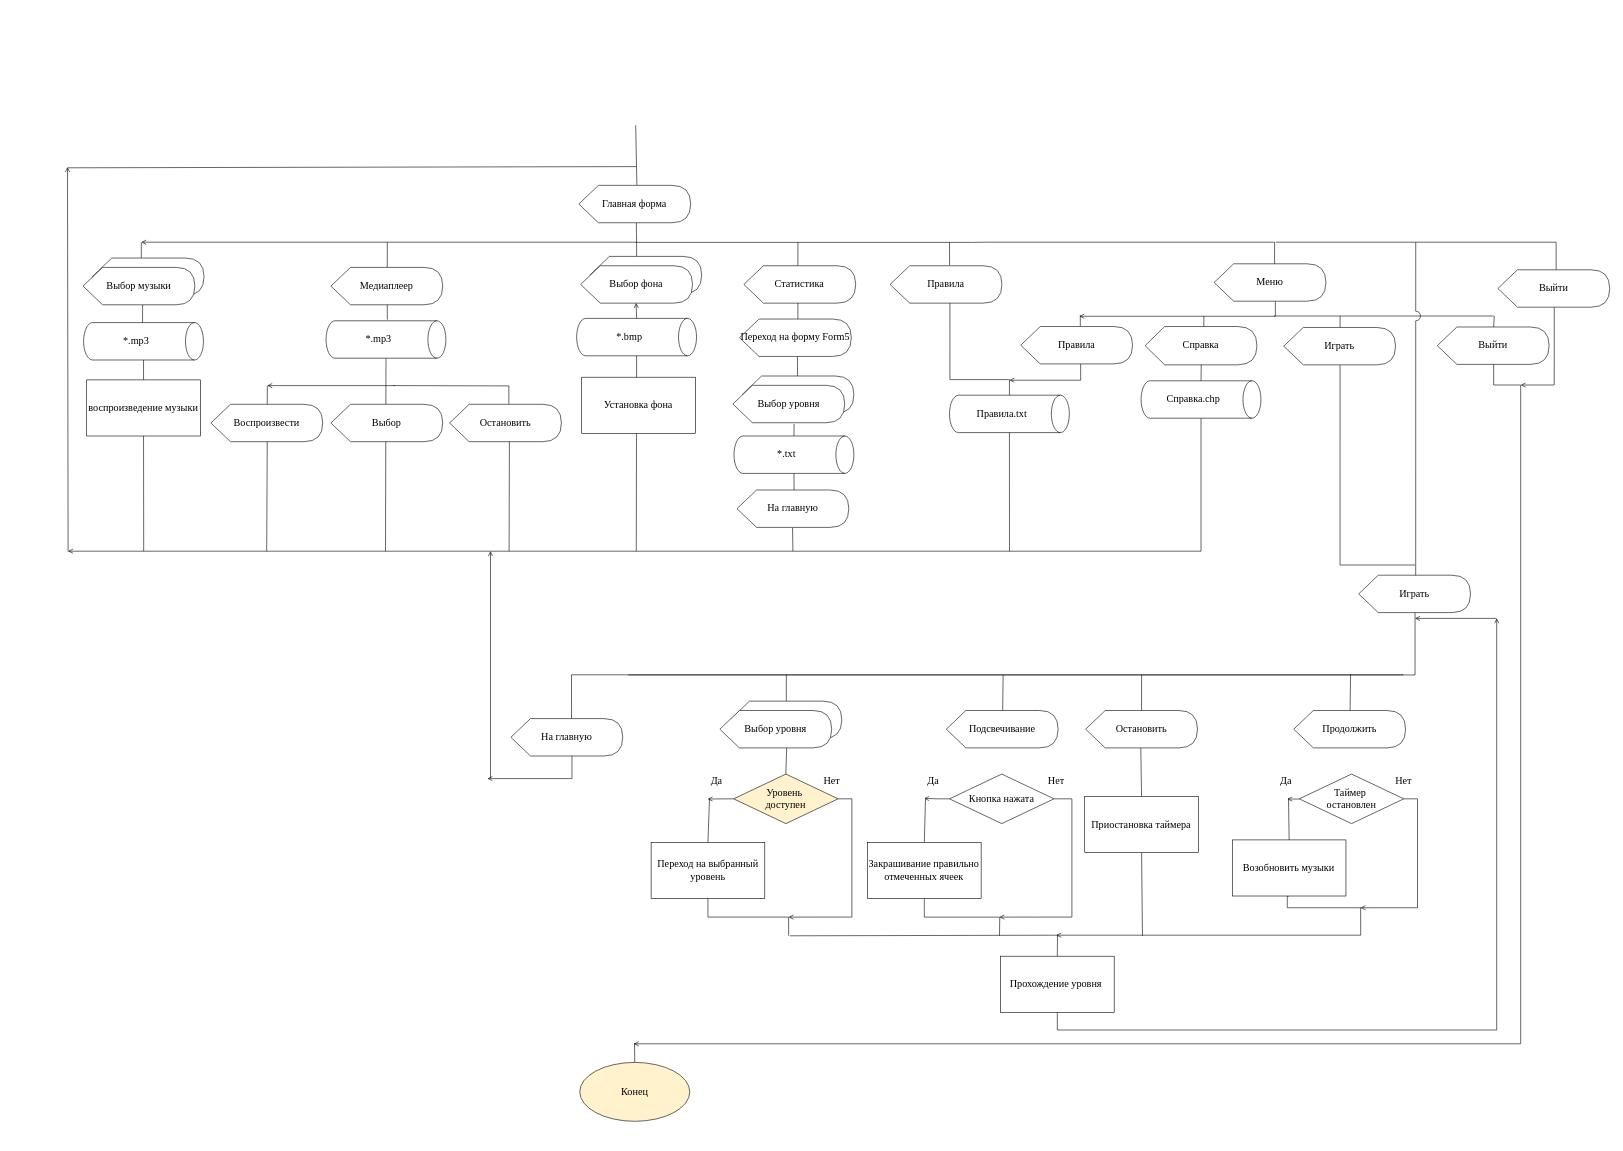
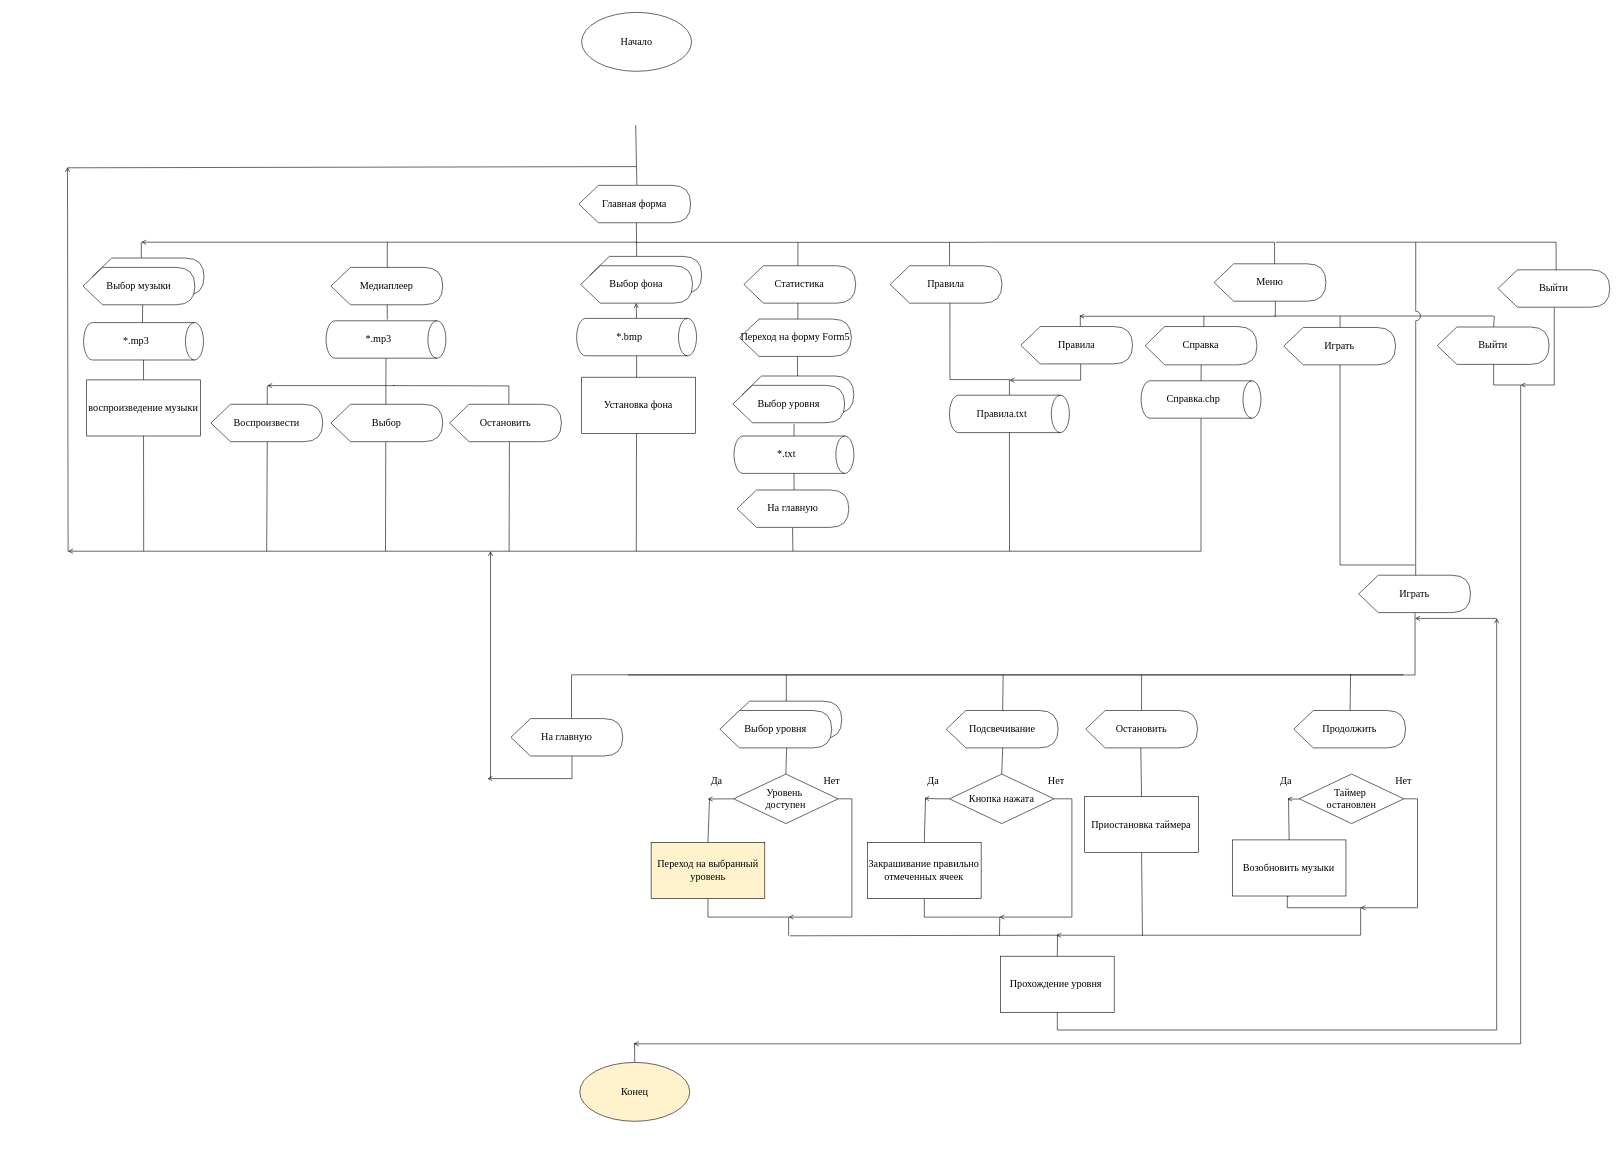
none -> (637, 42)
none -> (1002, 761)
(786, 799) -> (786, 799)
(708, 870) -> (708, 870)
